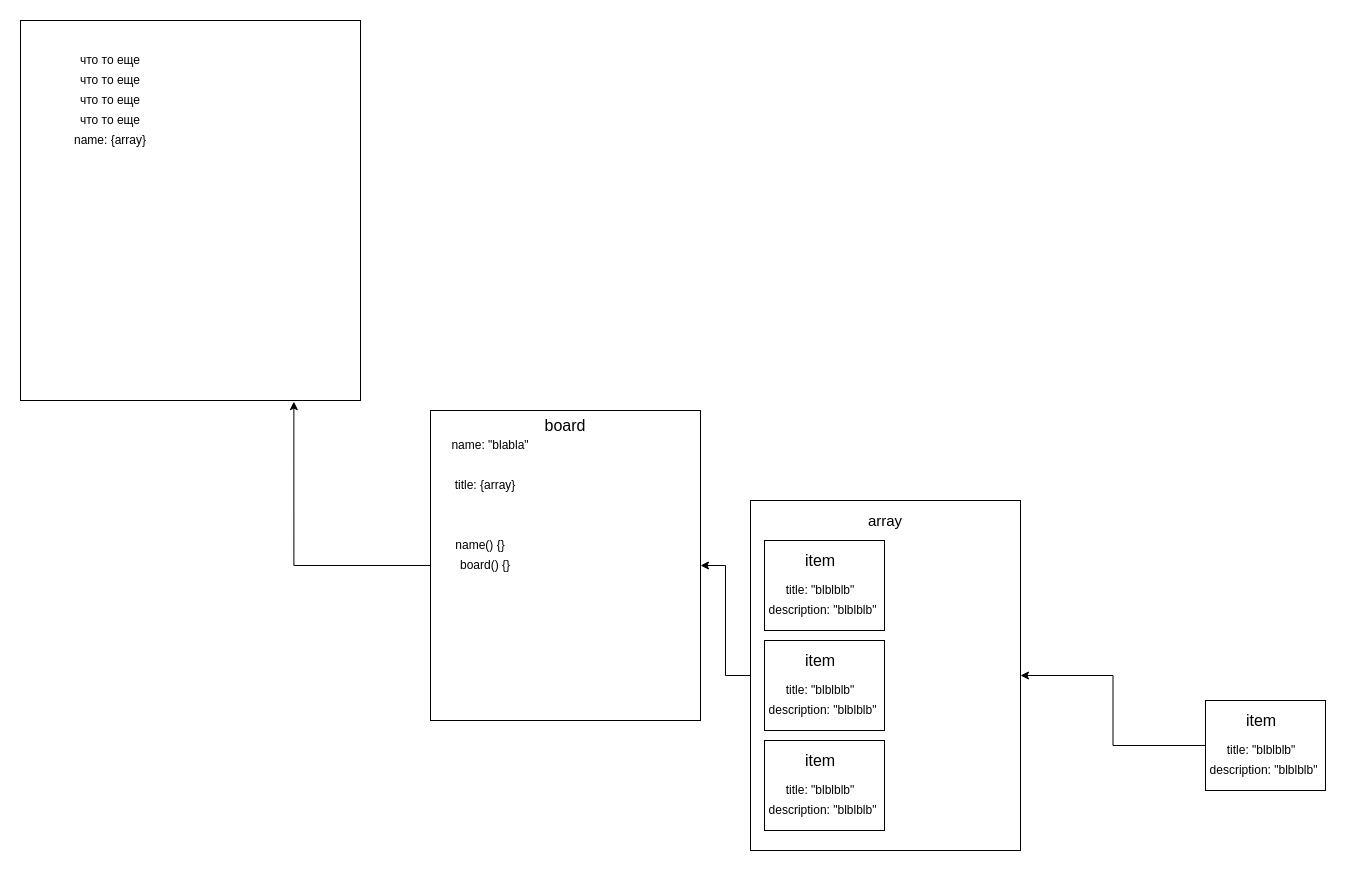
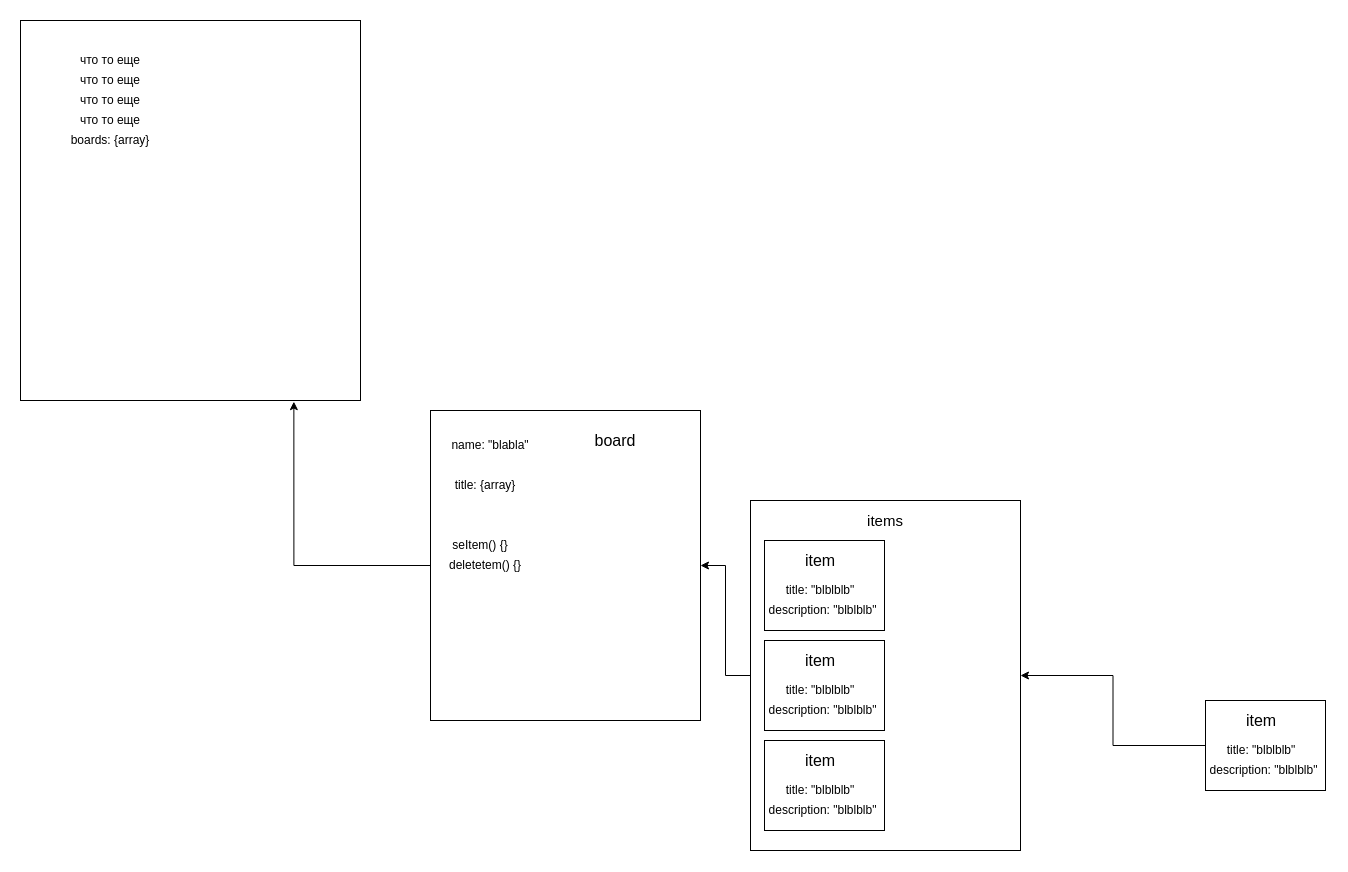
(111, 141) -> (111, 141)
(566, 426) -> (616, 441)
(886, 521) -> (886, 521)
(481, 546) -> (481, 546)
(486, 566) -> (486, 566)
